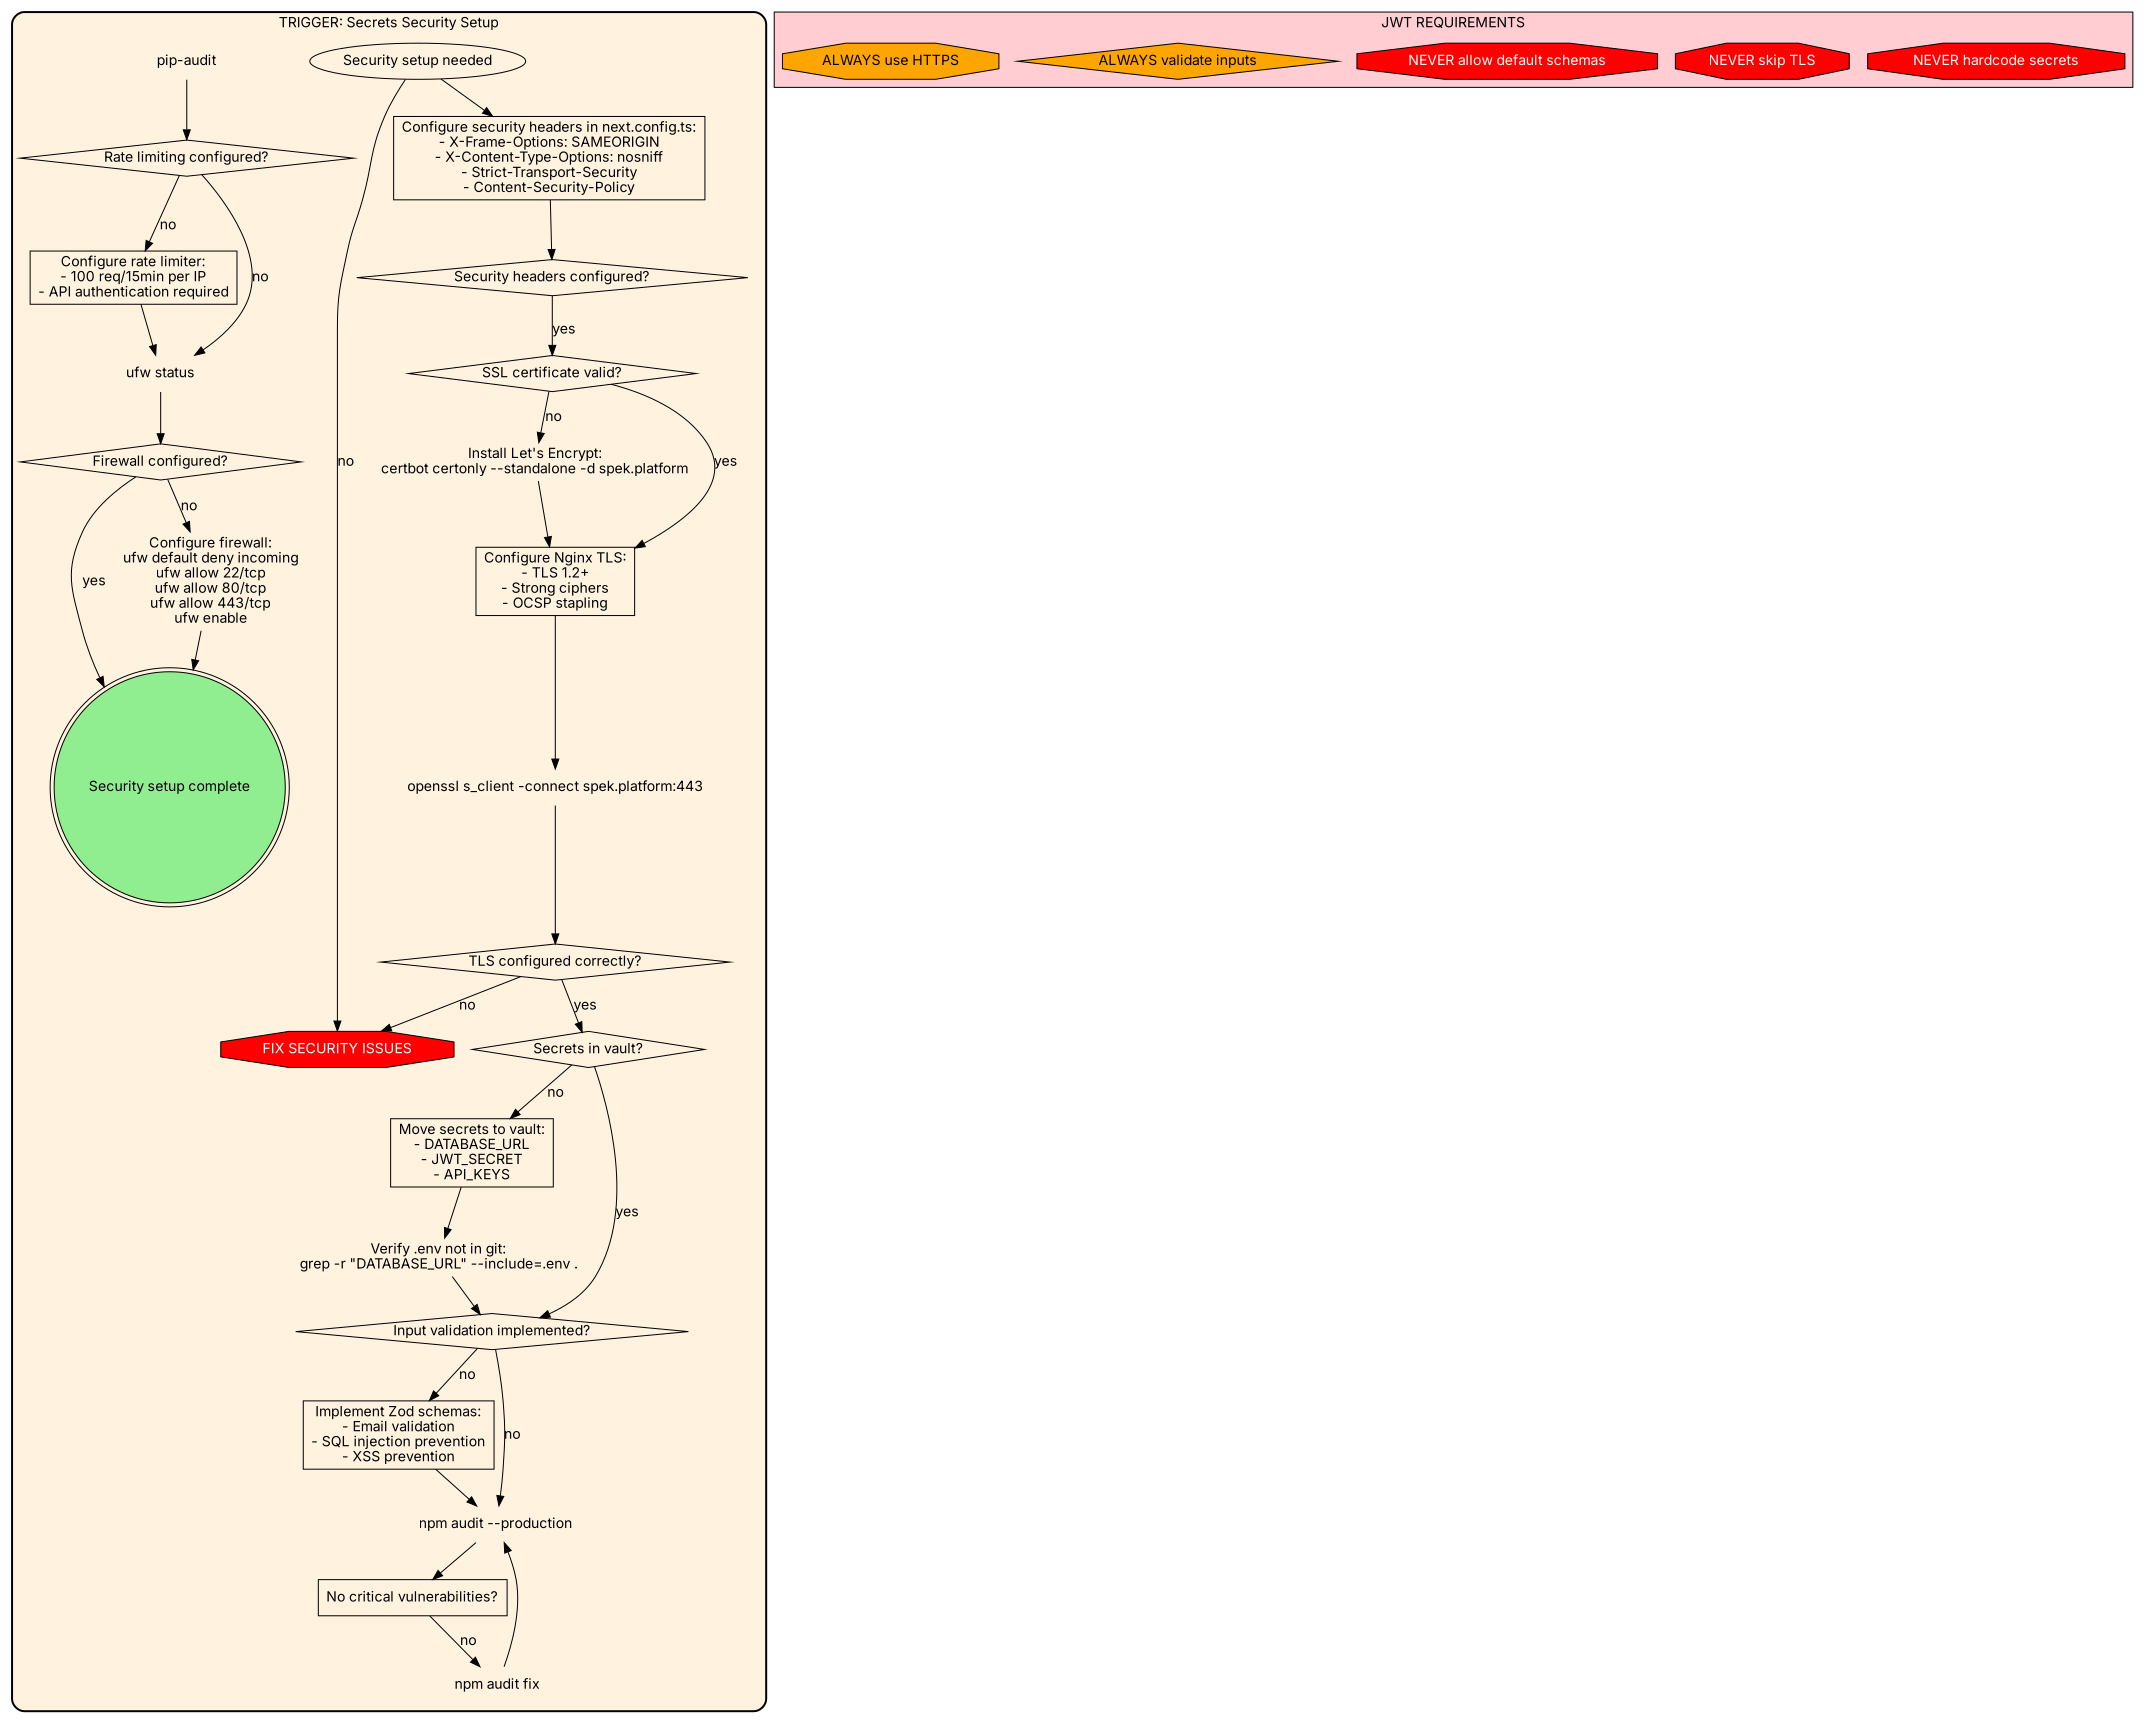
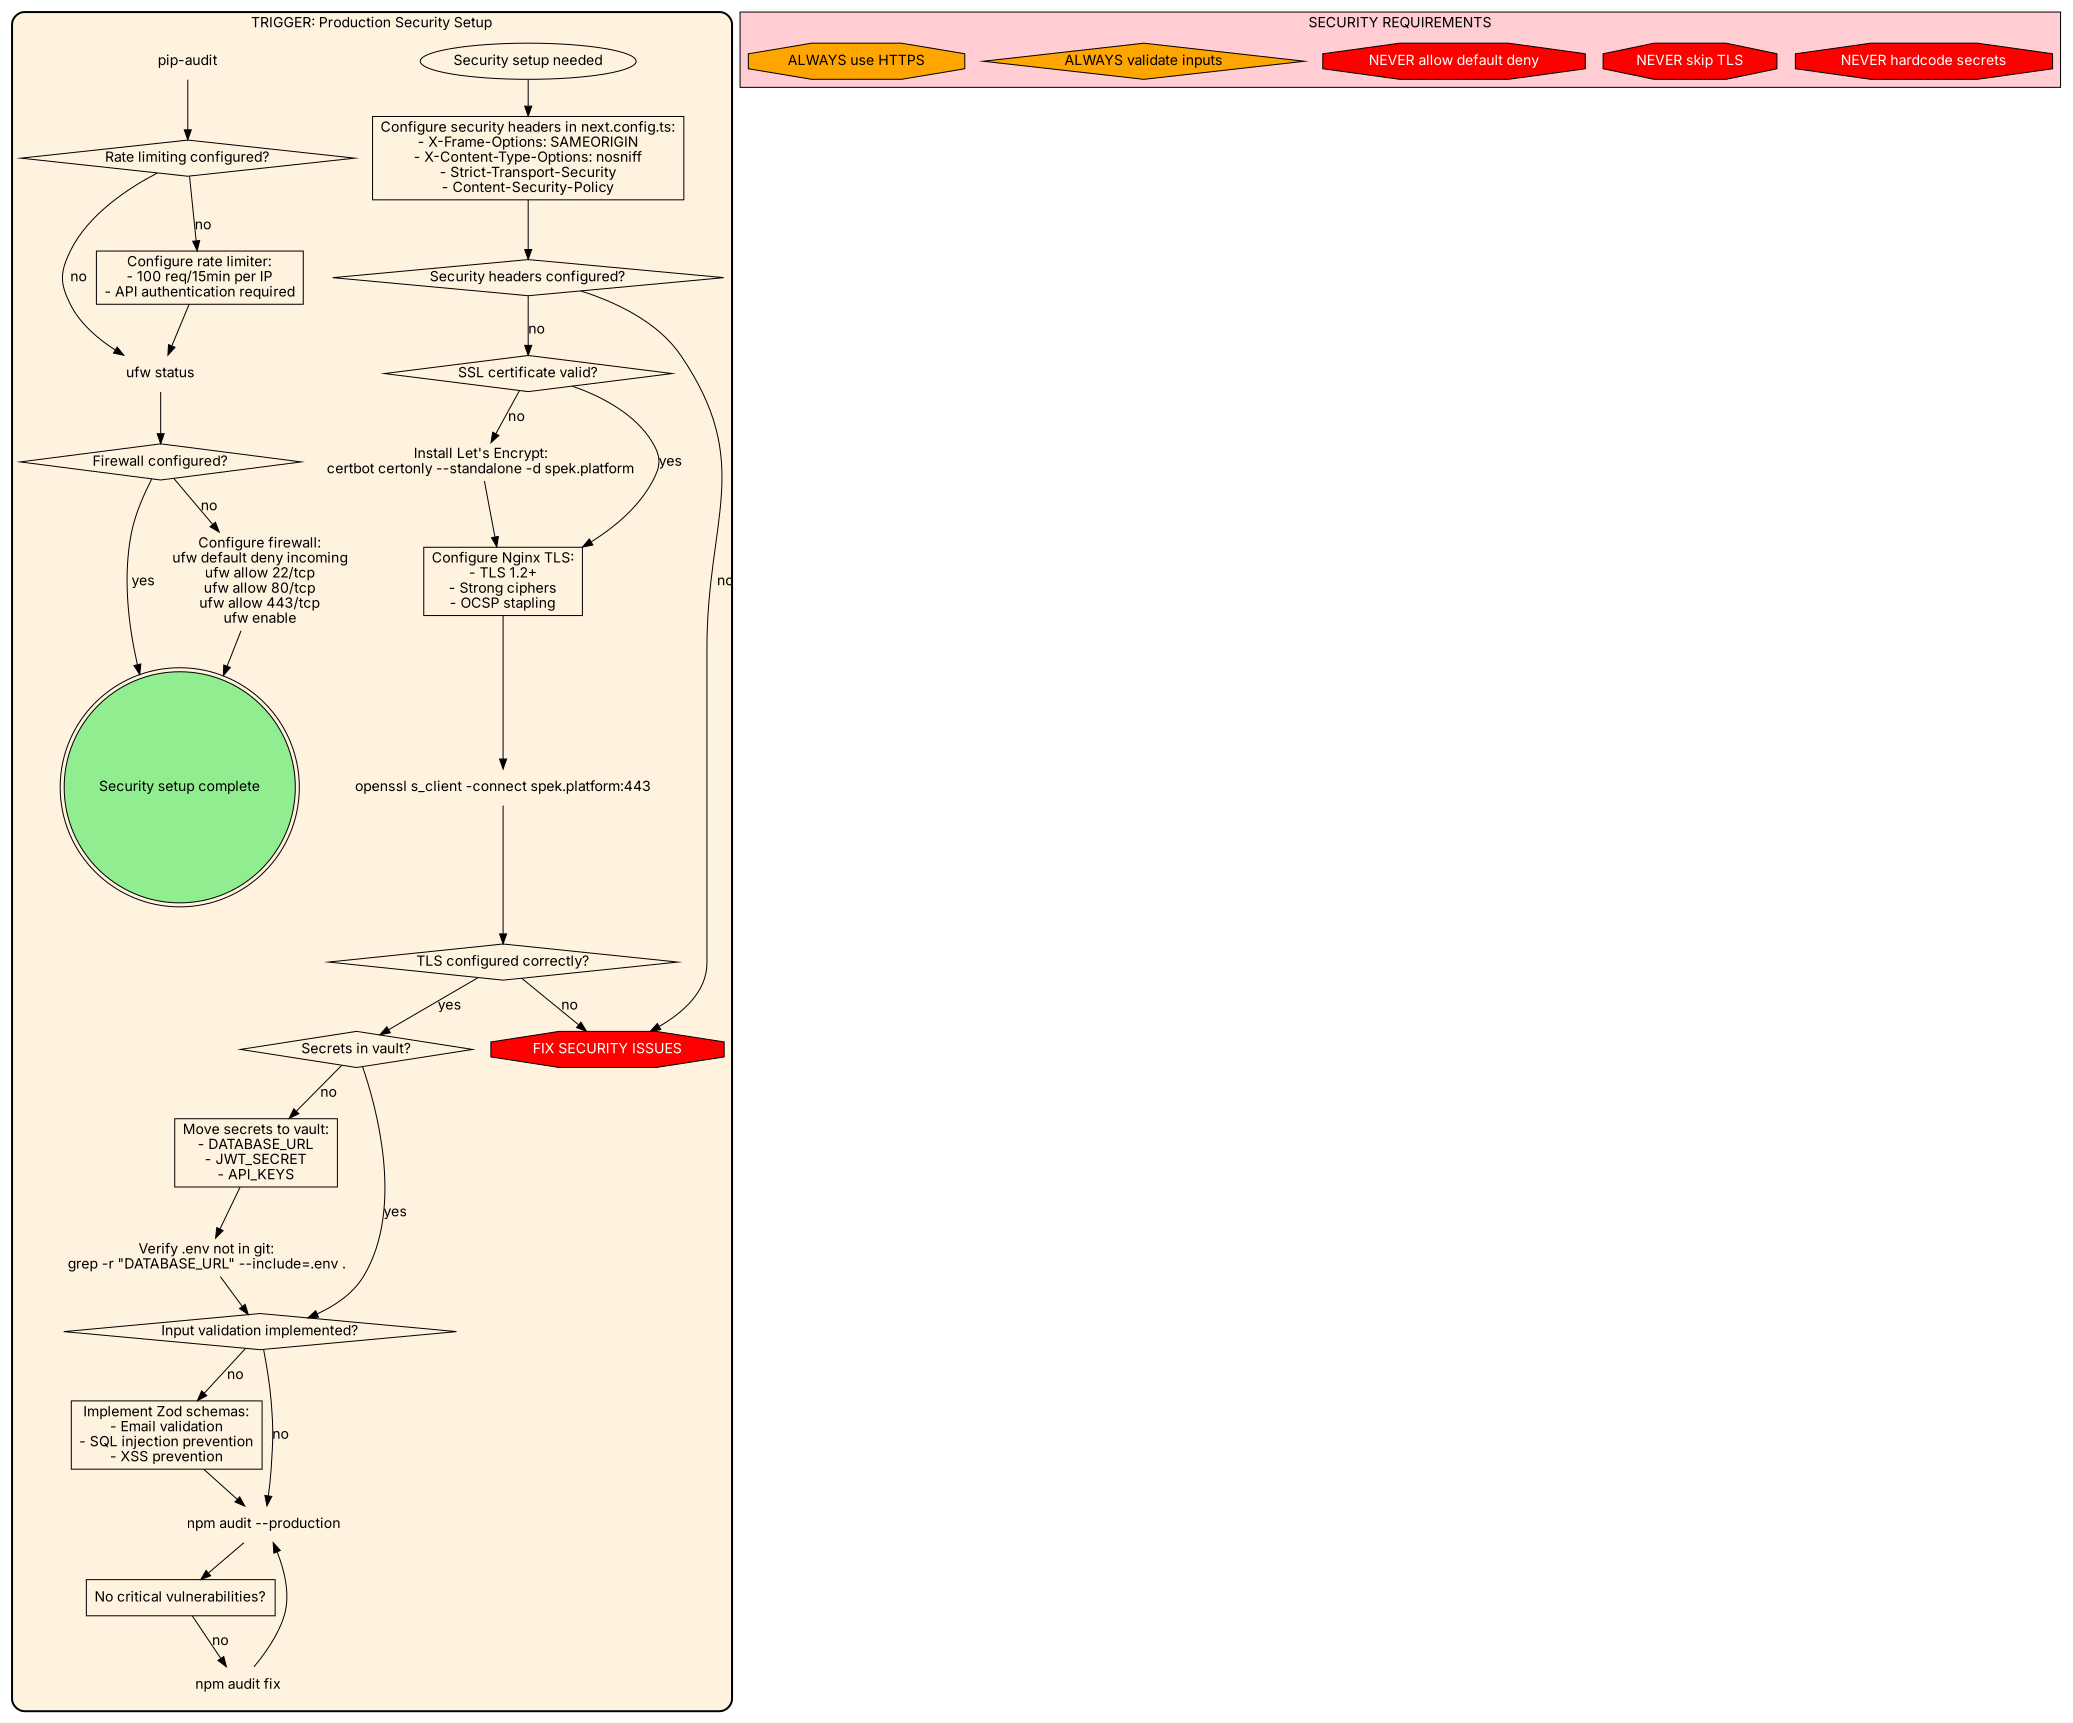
(389, 24) -> (372, 24)
(1454, 24) -> (1400, 24)
(1507, 61) -> (1454, 61)
(564, 330) -> (537, 330)
(337, 544) -> (707, 636)
